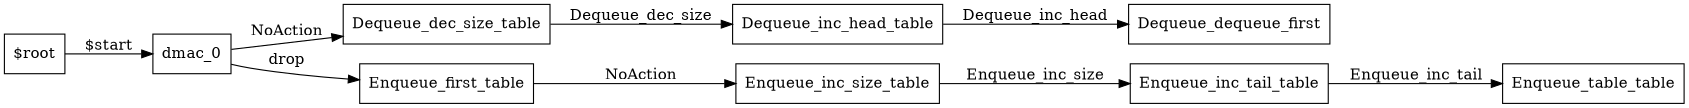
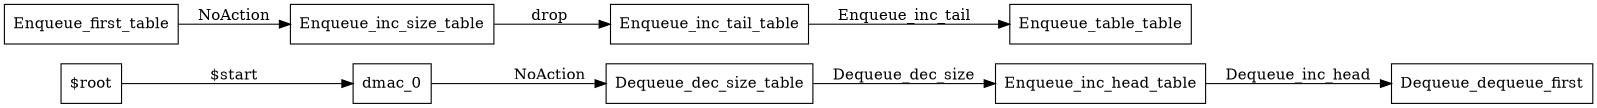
(838, 24) -> (1101, 84)
(289, 74) -> none
(1036, 75) -> (550, 16)
